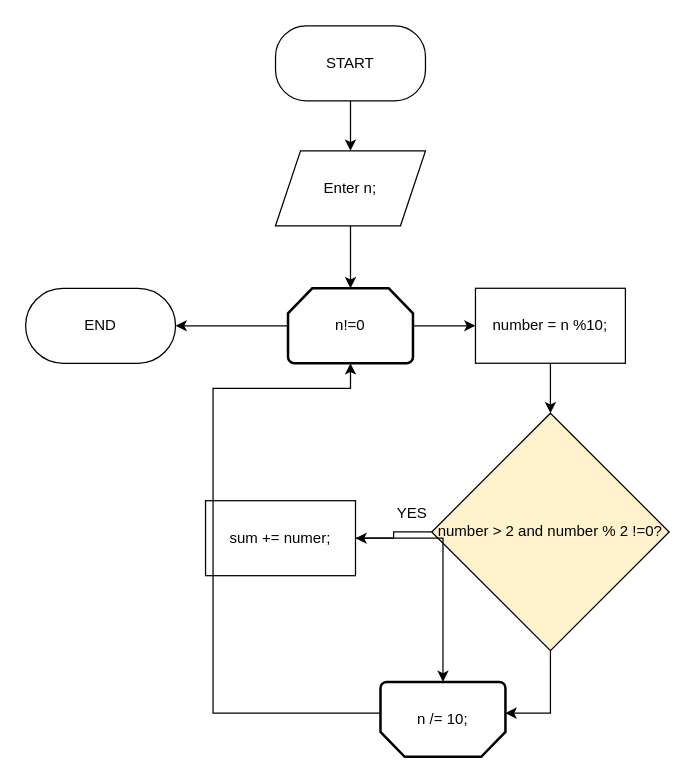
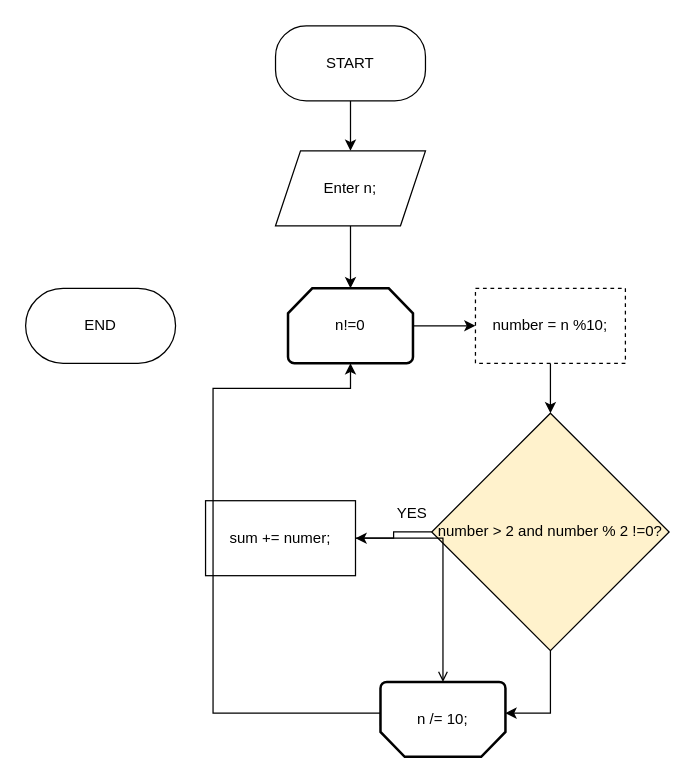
(236, 326) -> none
(551, 326) -> (551, 326)
(443, 672) -> (443, 673)
